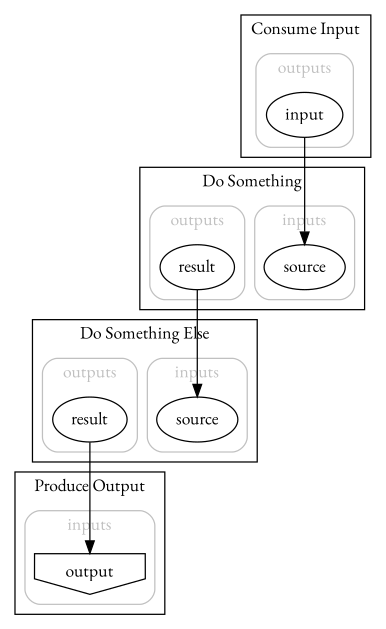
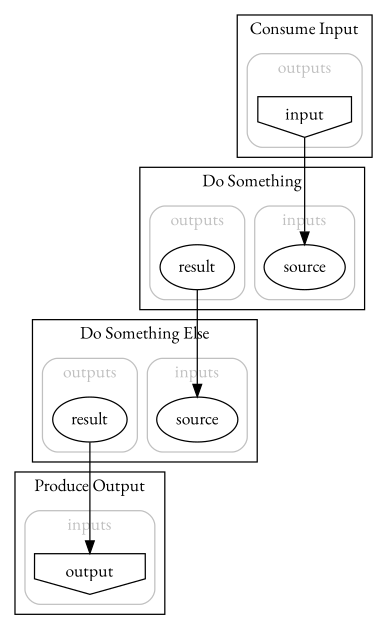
(305, 115) -> (305, 115)
